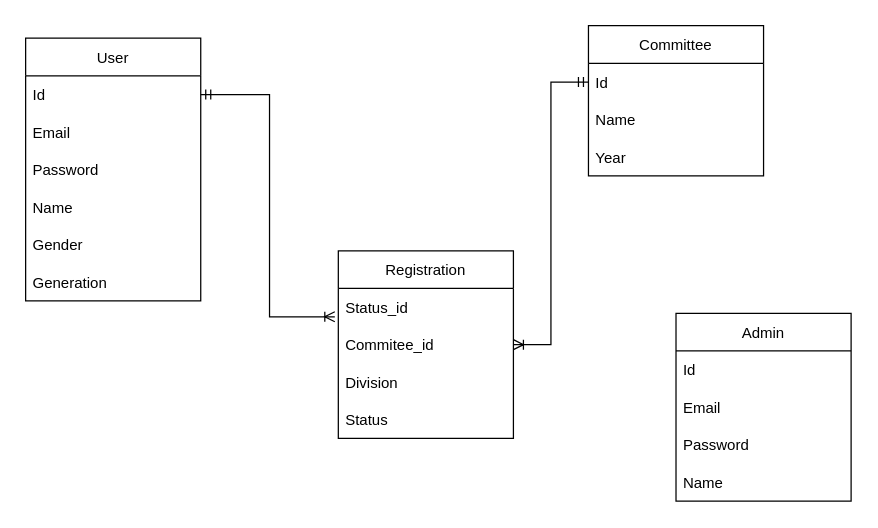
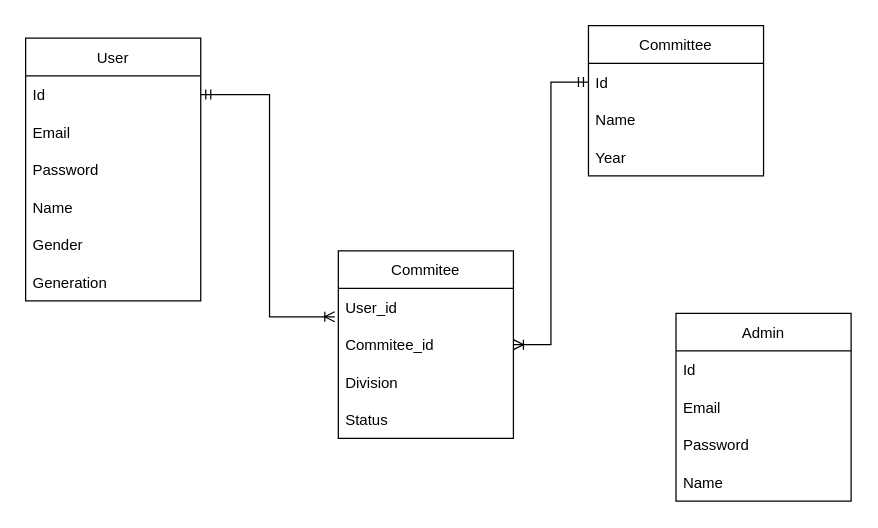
(425, 270) -> (425, 270)
(381, 308) -> (372, 308)
